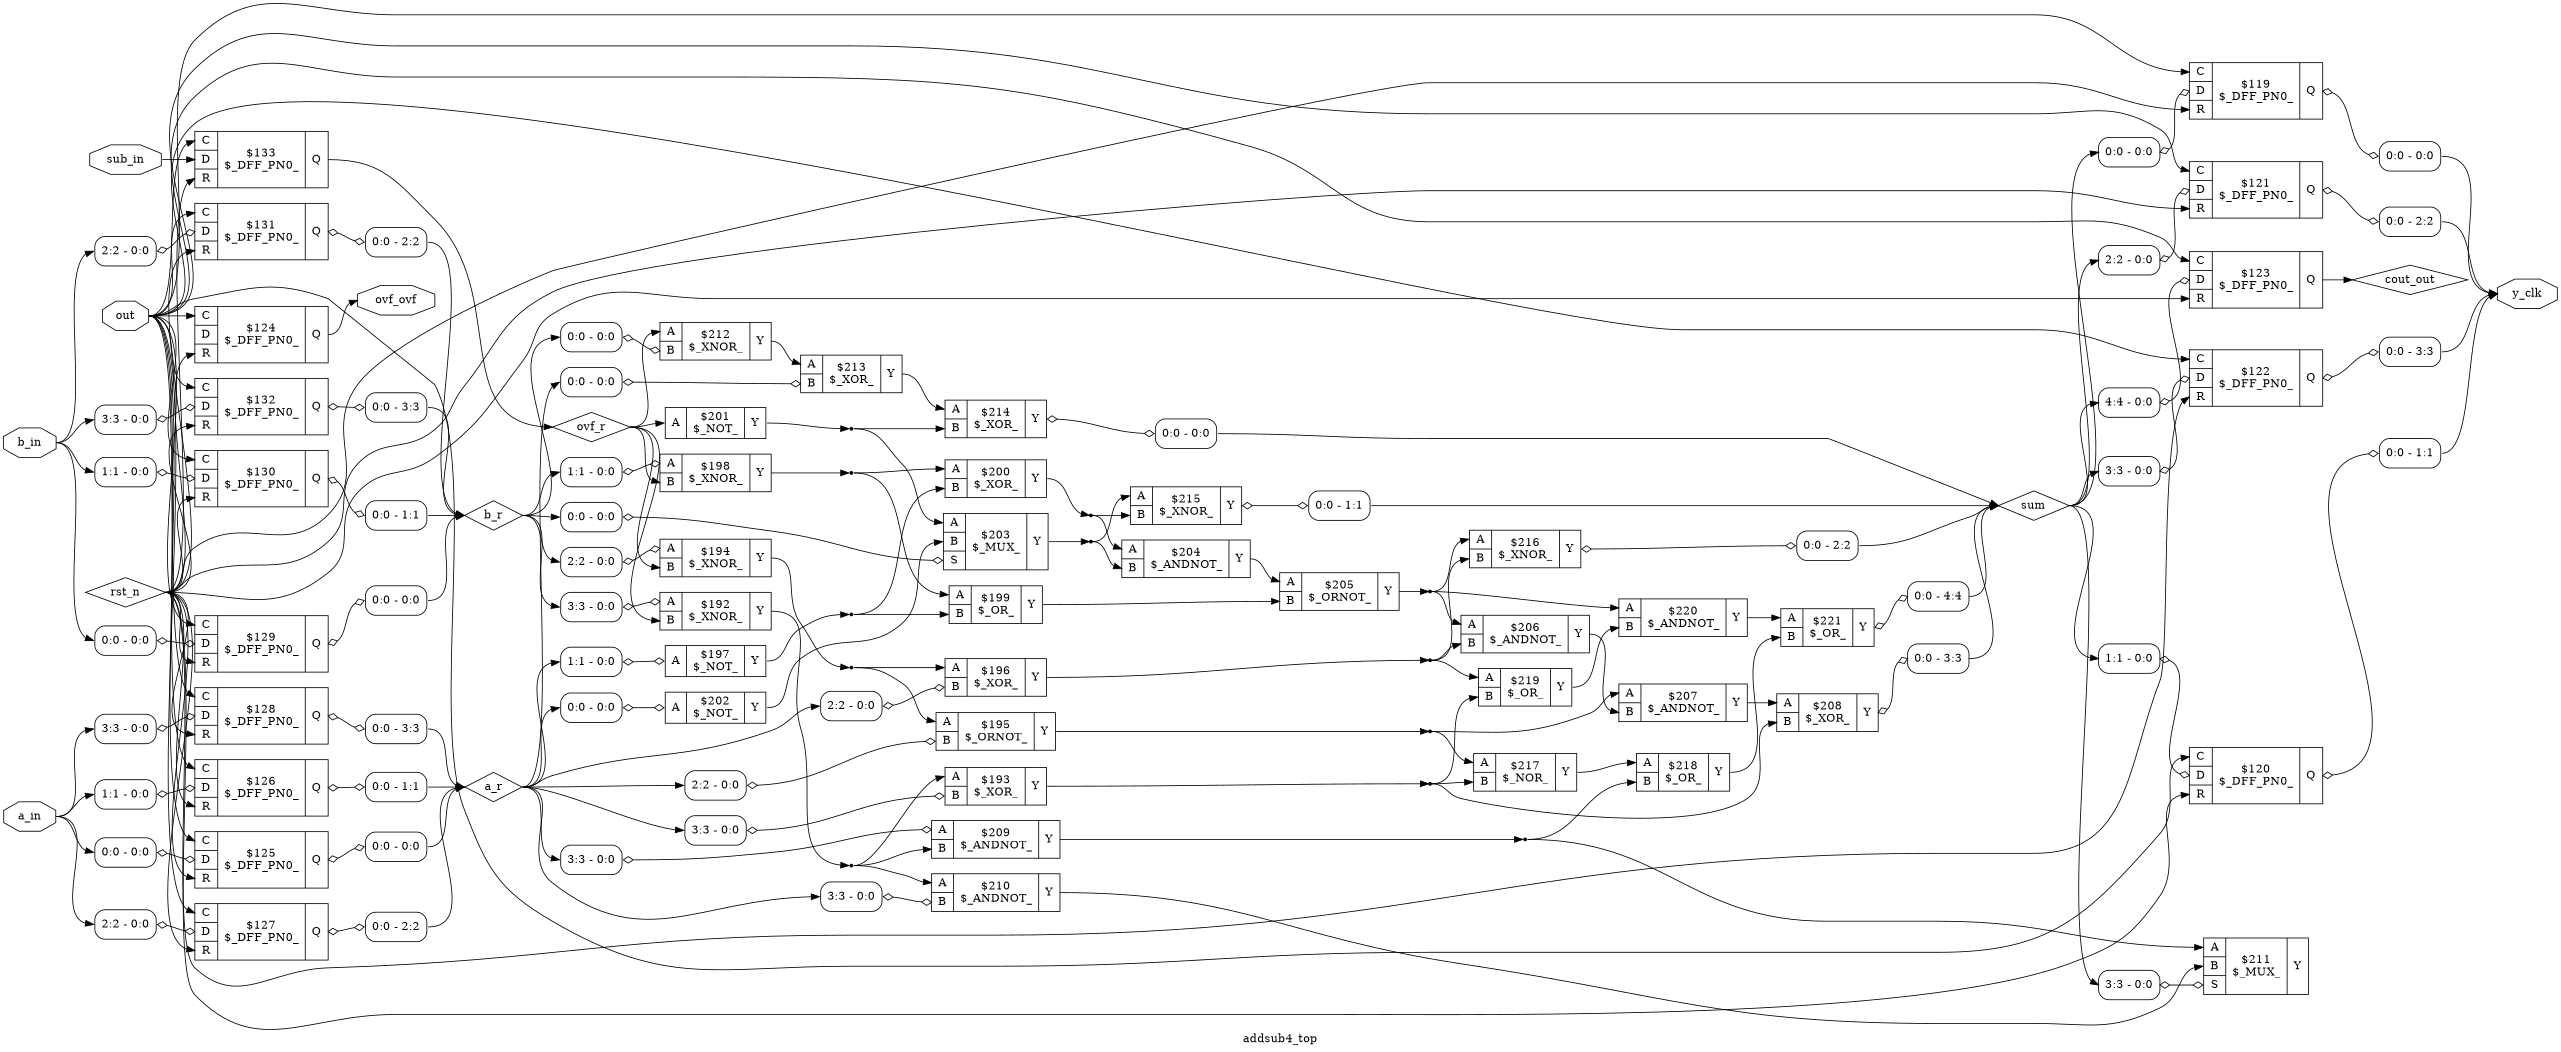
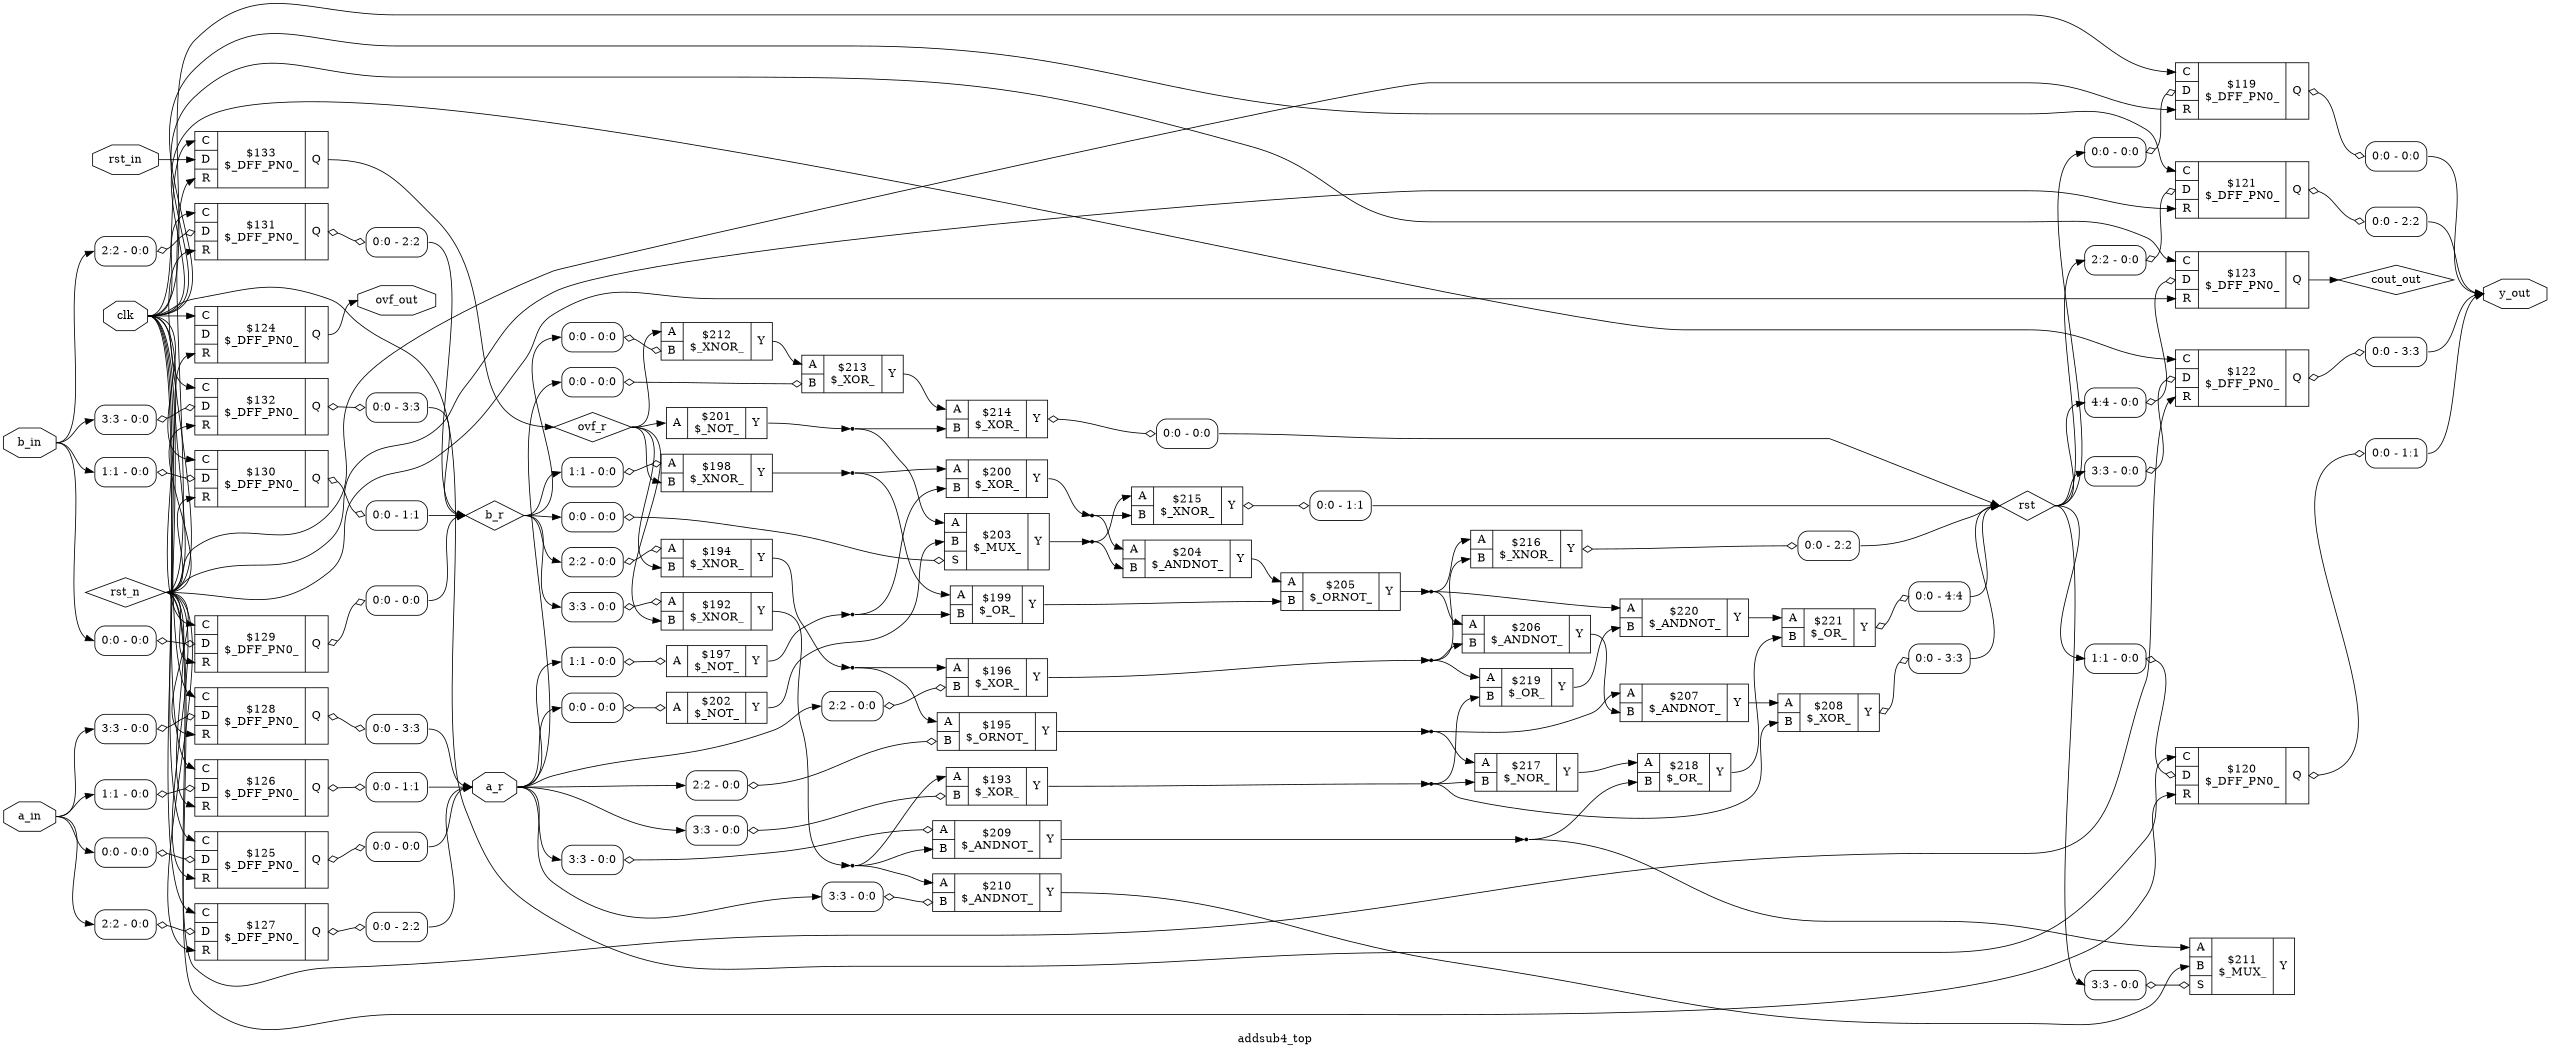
(126, 160) -> (126, 160)
(2527, 294) -> (2515, 294)
(396, 300) -> (397, 300)
(126, 316) -> (126, 316)
(2034, 506) -> (2027, 506)
(494, 787) -> (495, 787)
